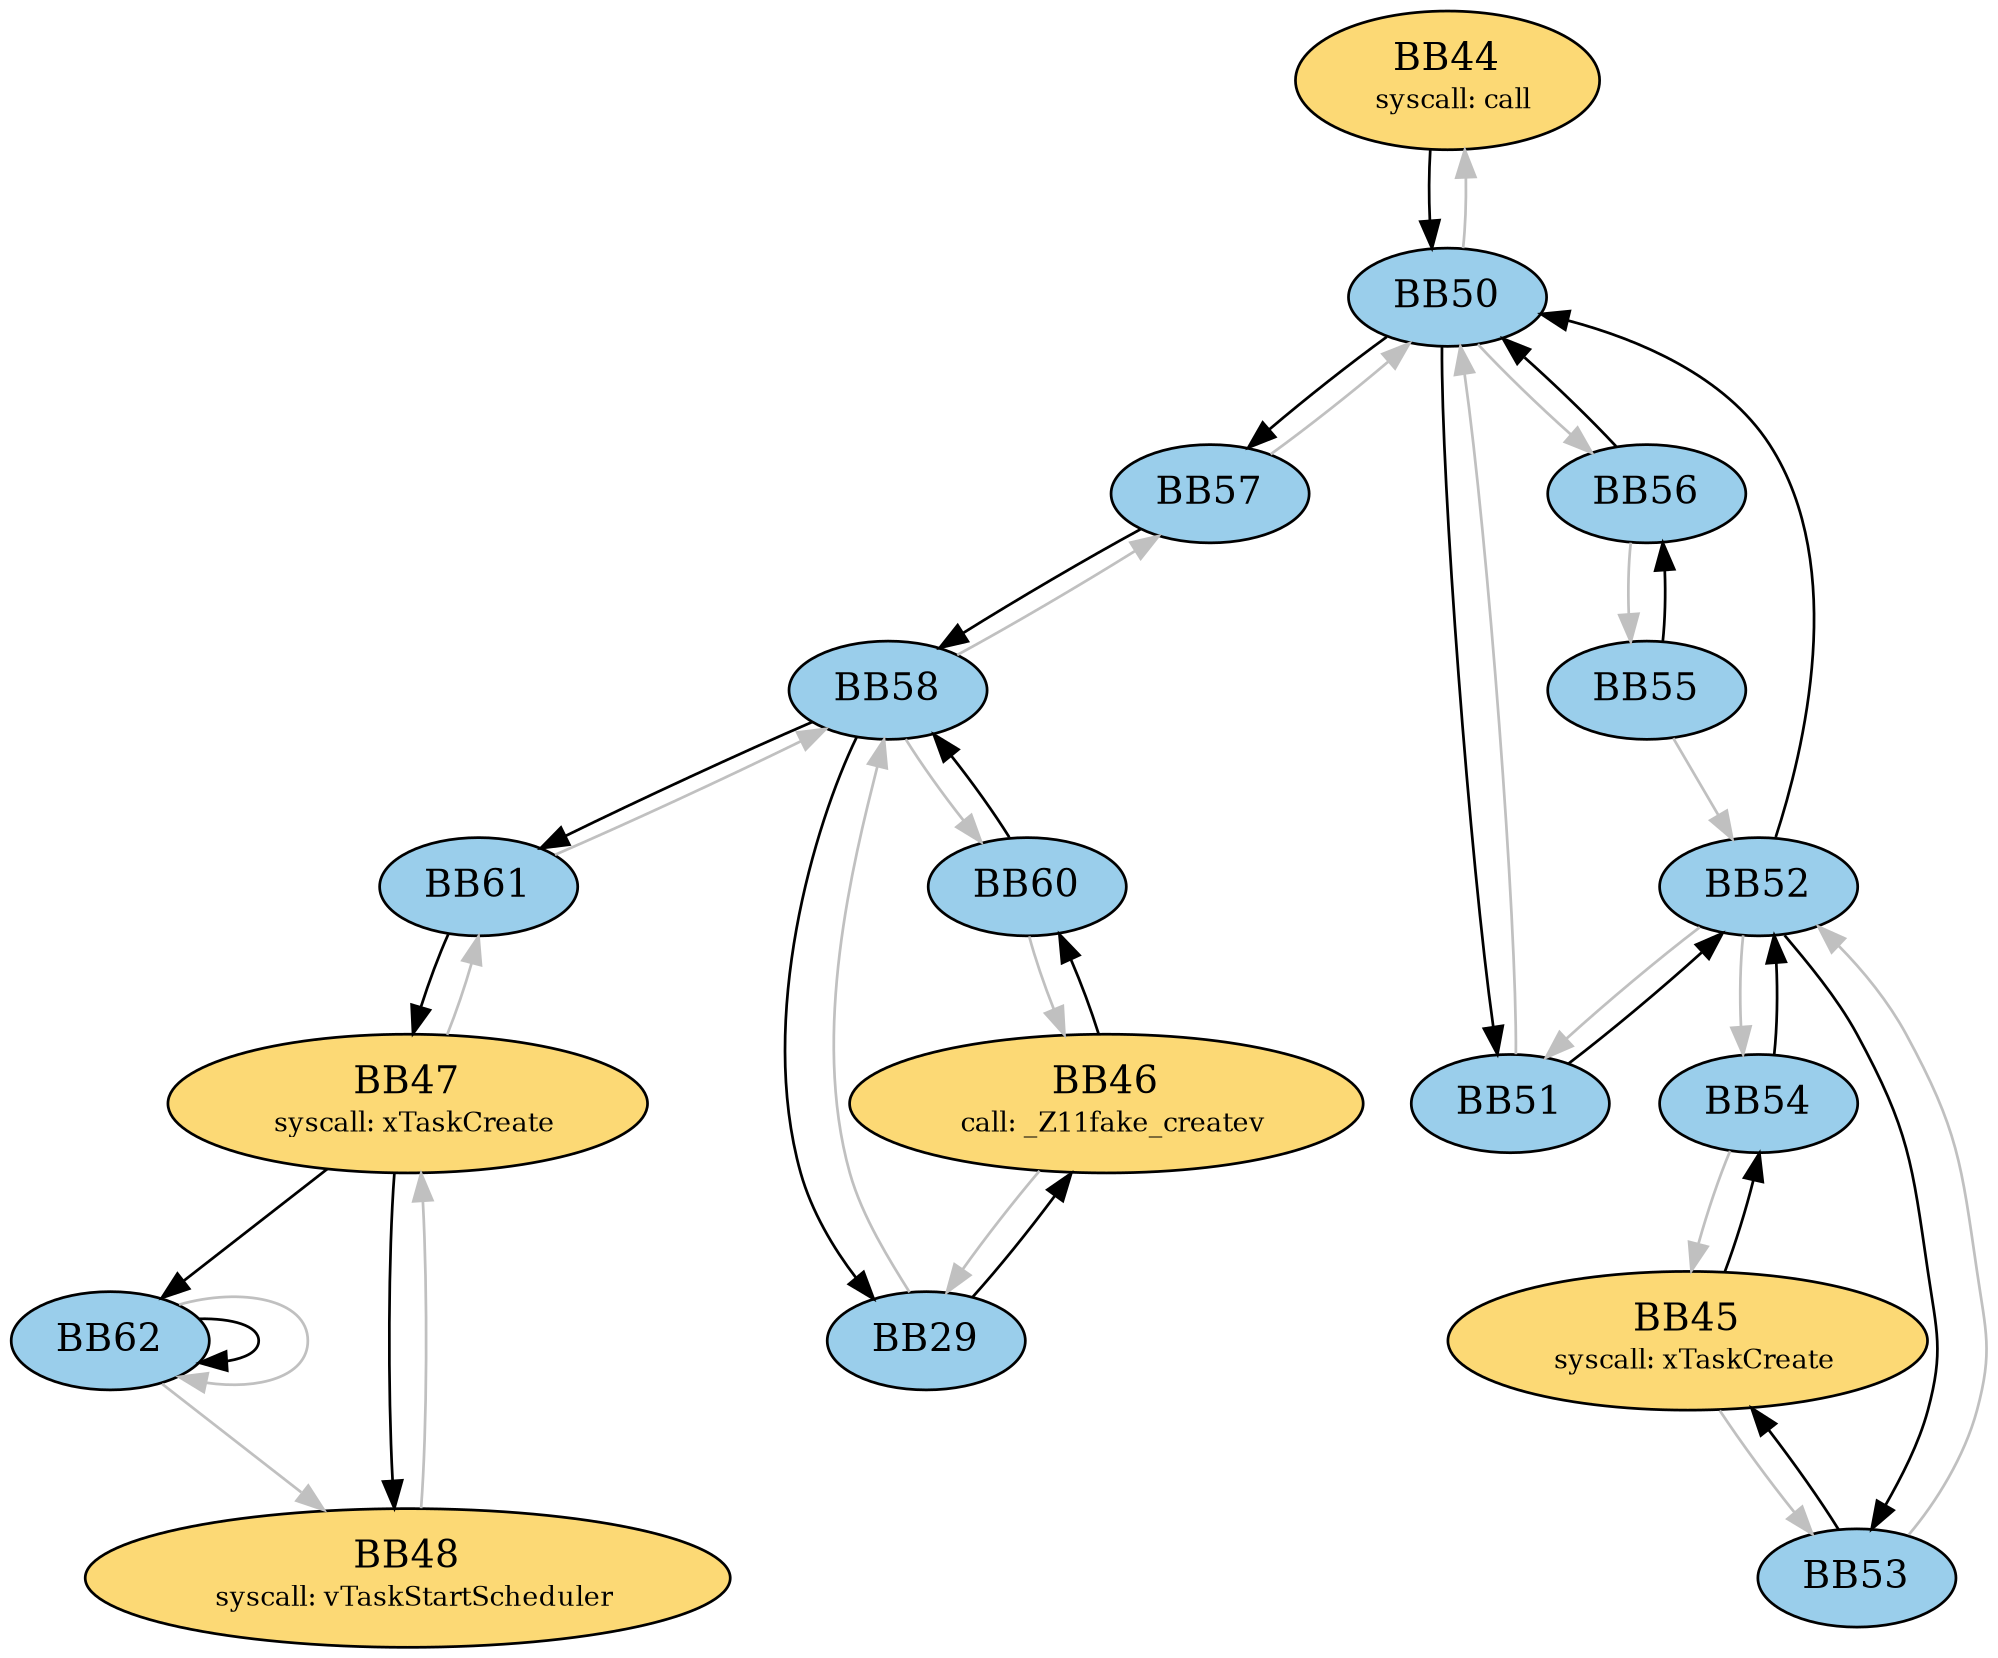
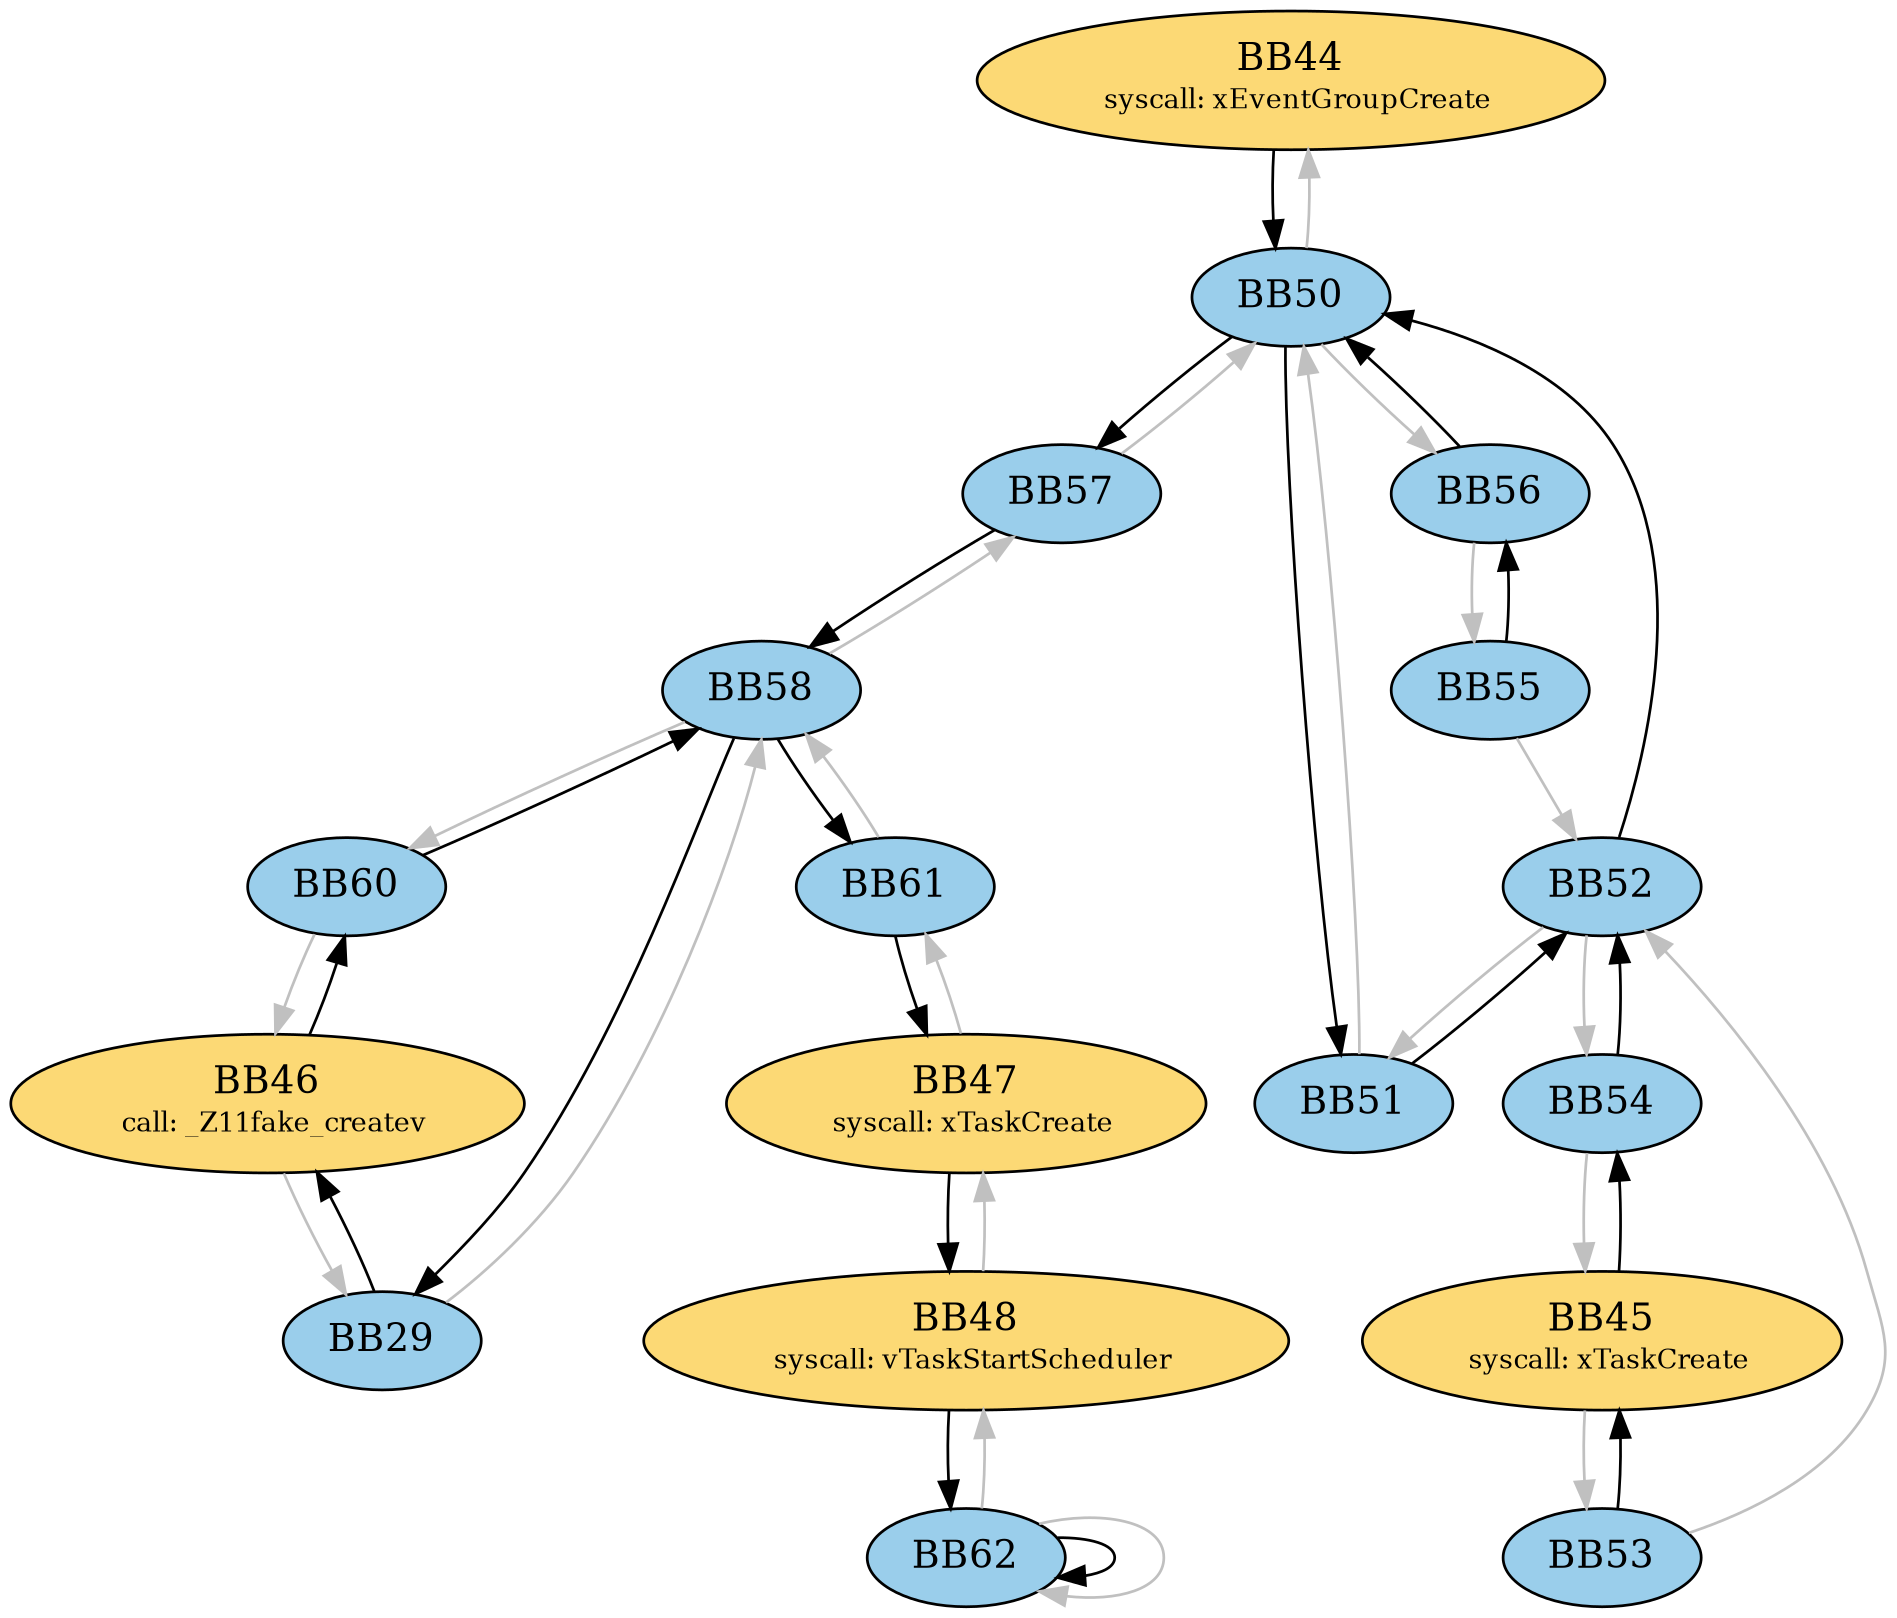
(1454, 100) -> (1298, 100)
(1918, 1208) -> none
(255, 1225) -> (948, 1446)
